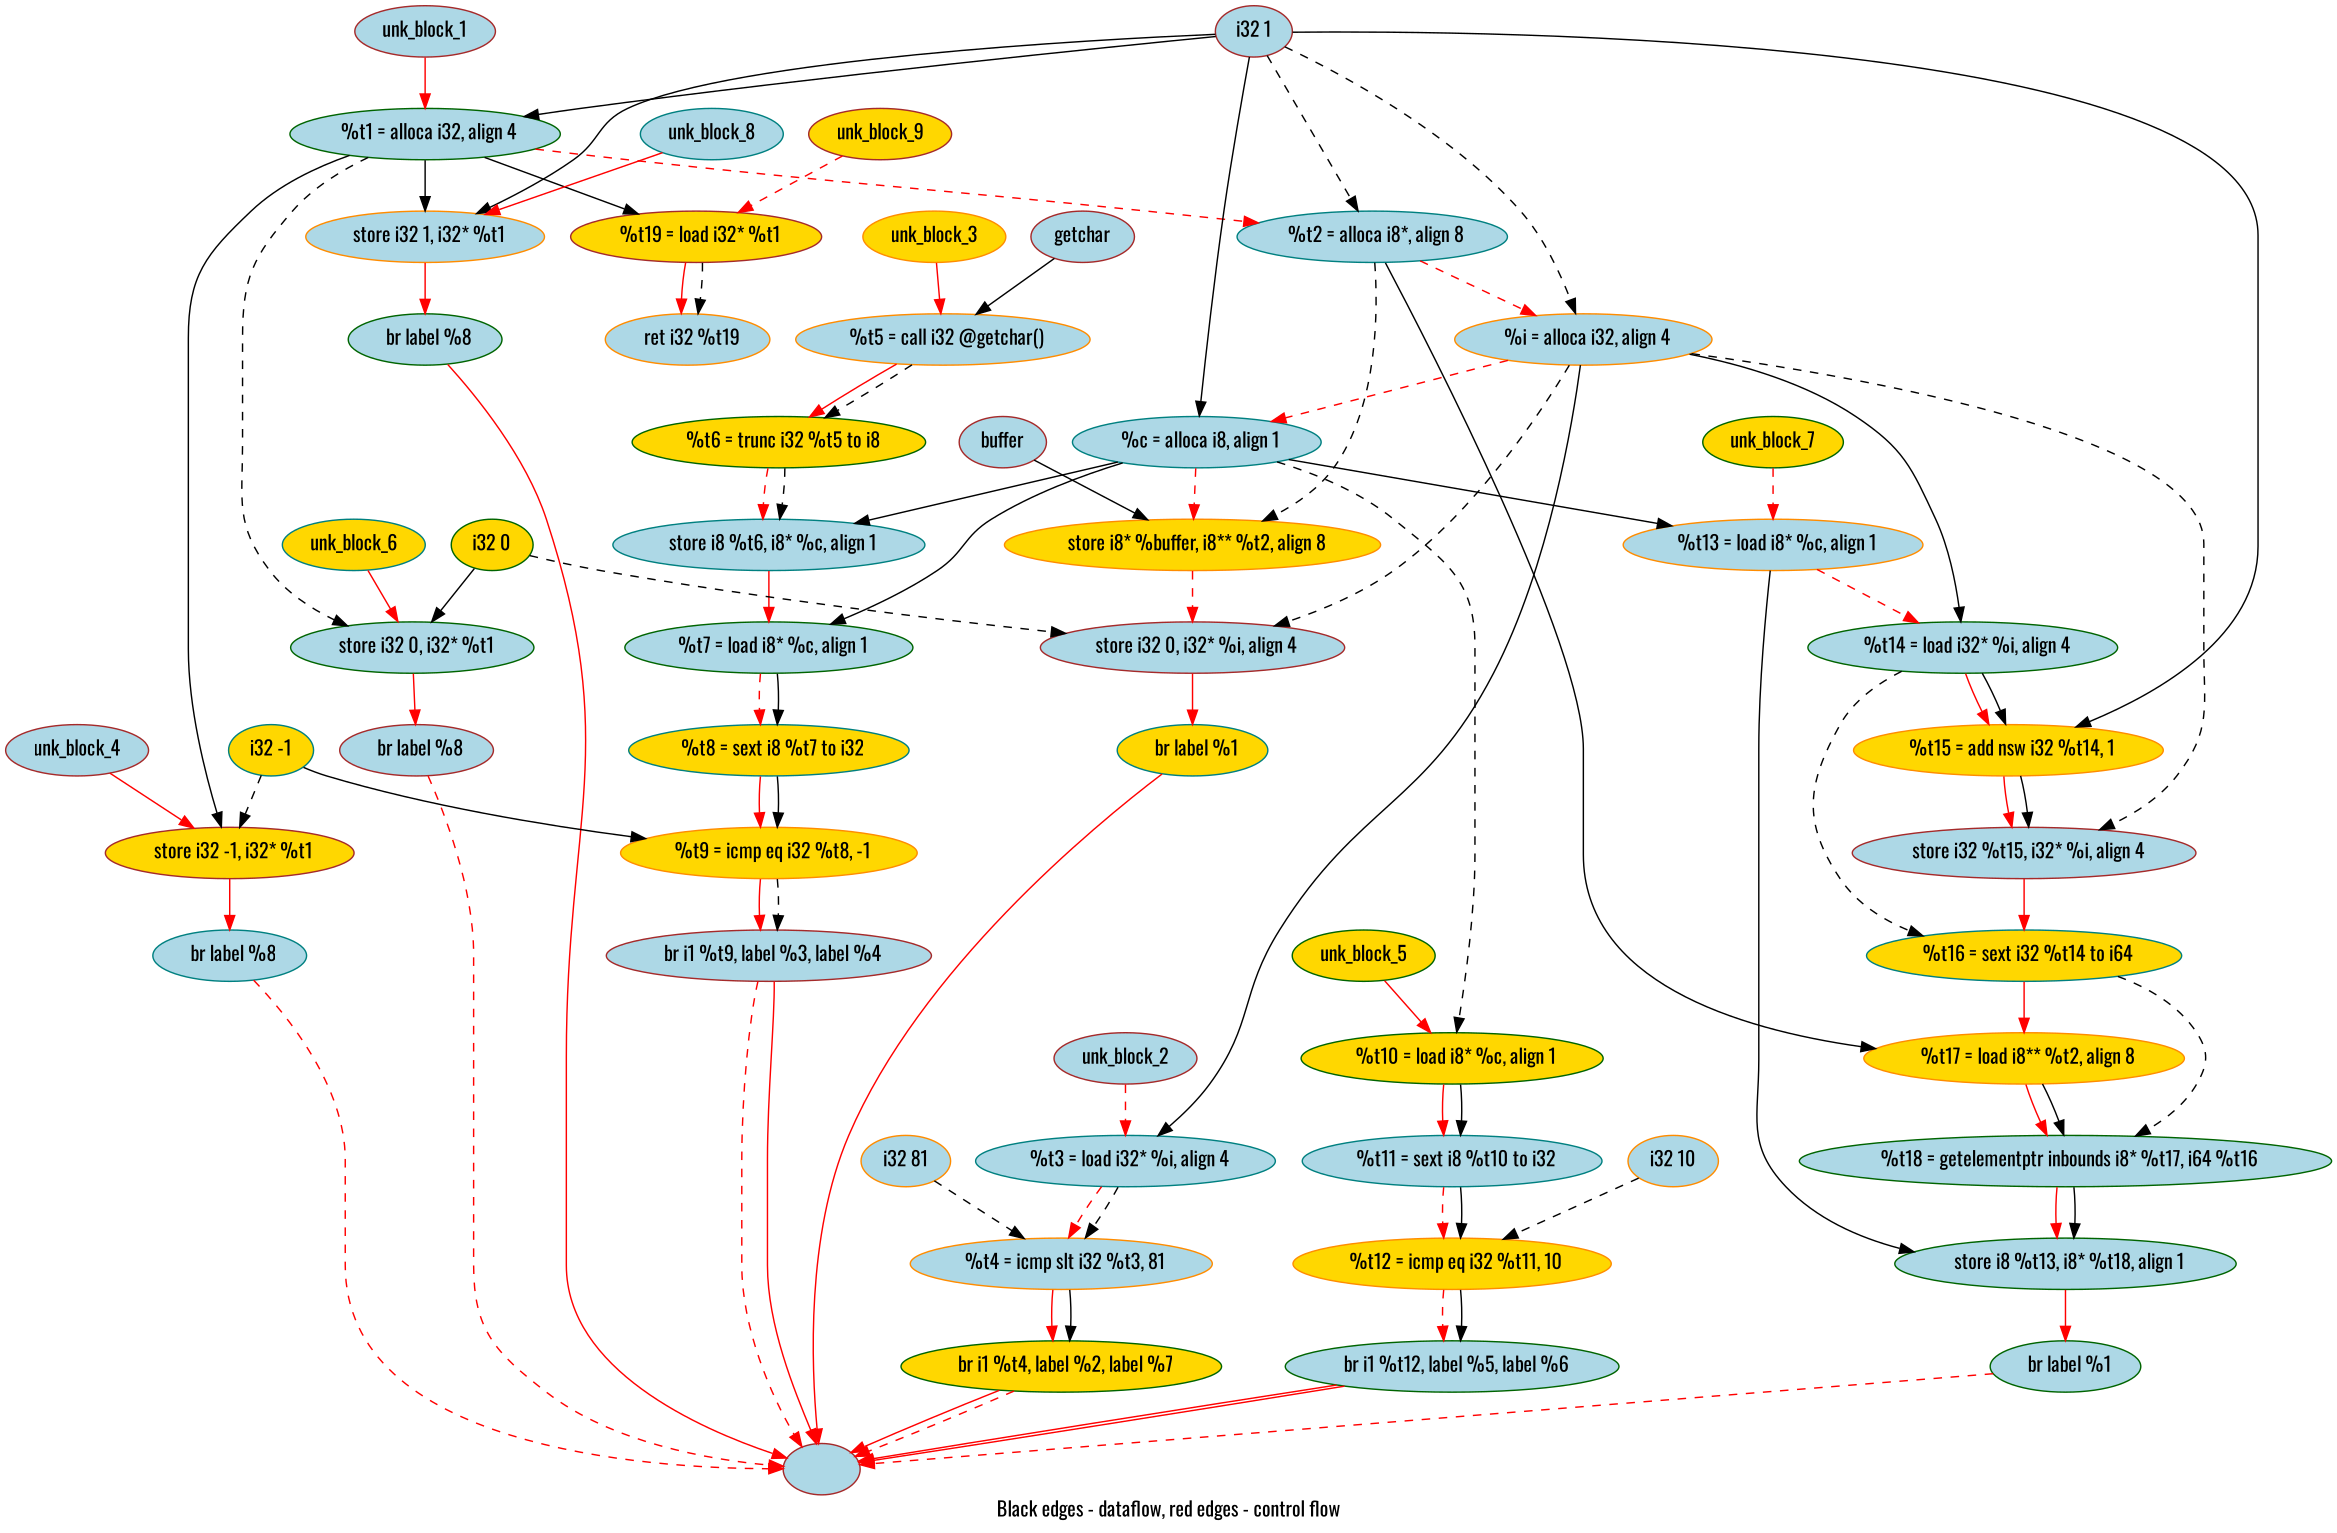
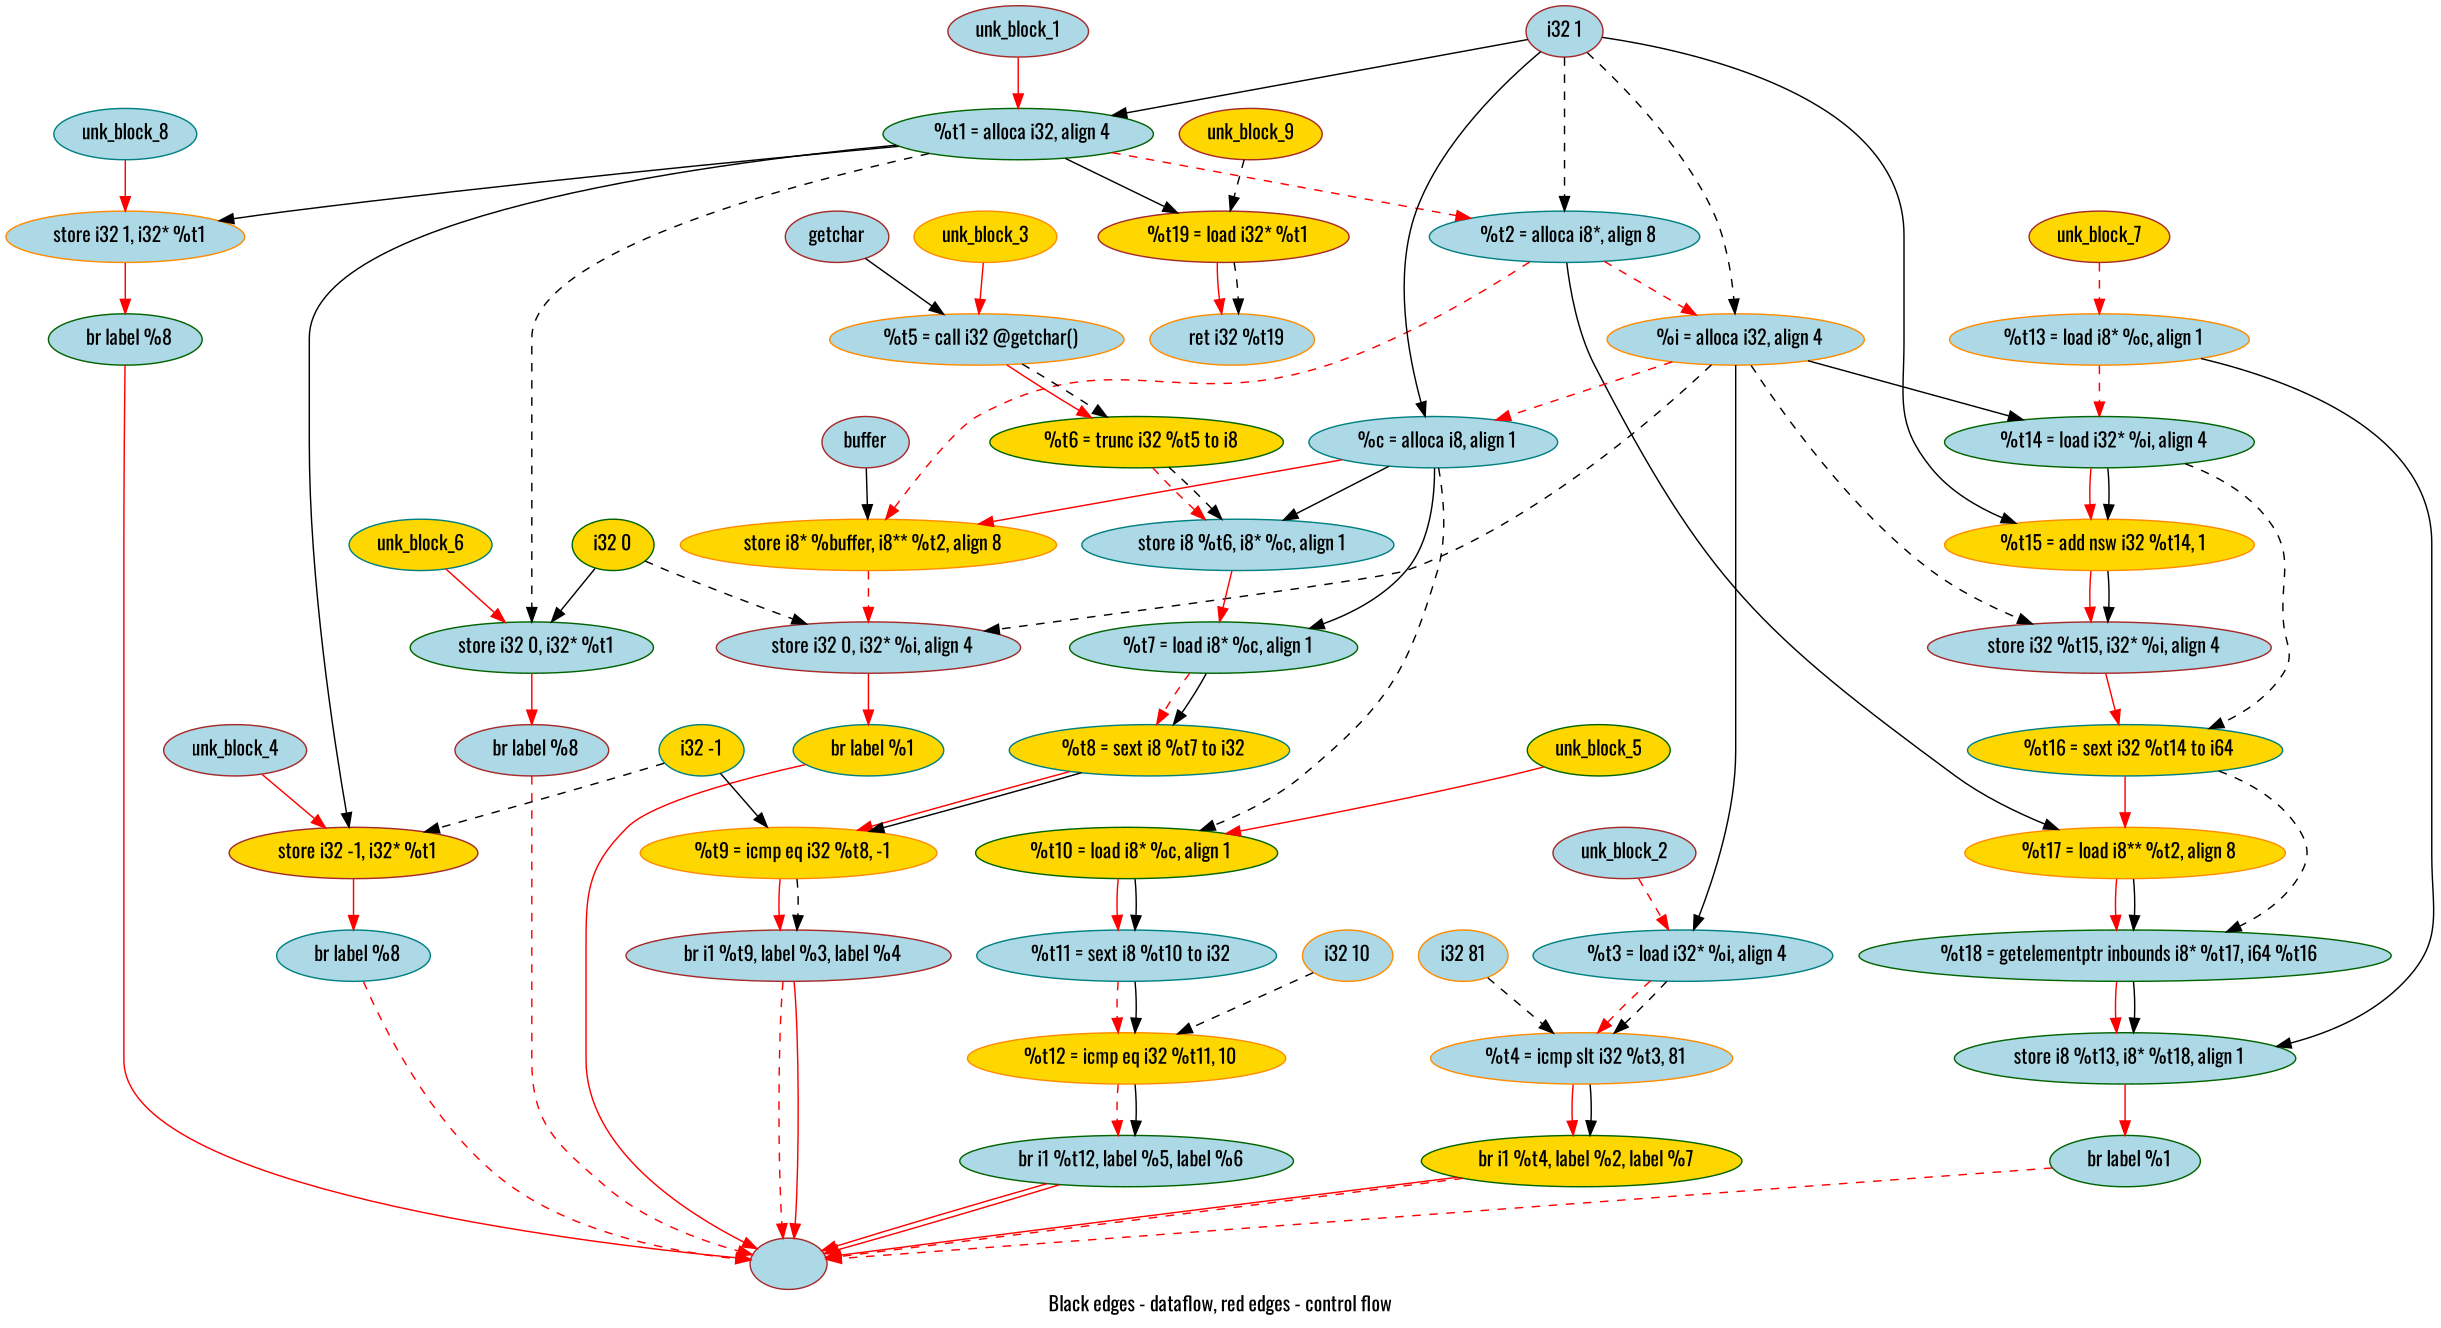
(834, 64) -> none
(788, 186) -> (1237, 185)
(1361, 413) -> (1202, 383)
(1773, 442) -> (2099, 237)
(1195, 487) -> (1159, 492)
(1464, 490) -> none
